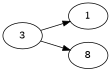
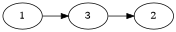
(52, 27) -> (52, 16)
(88, 55) -> (154, 16)
